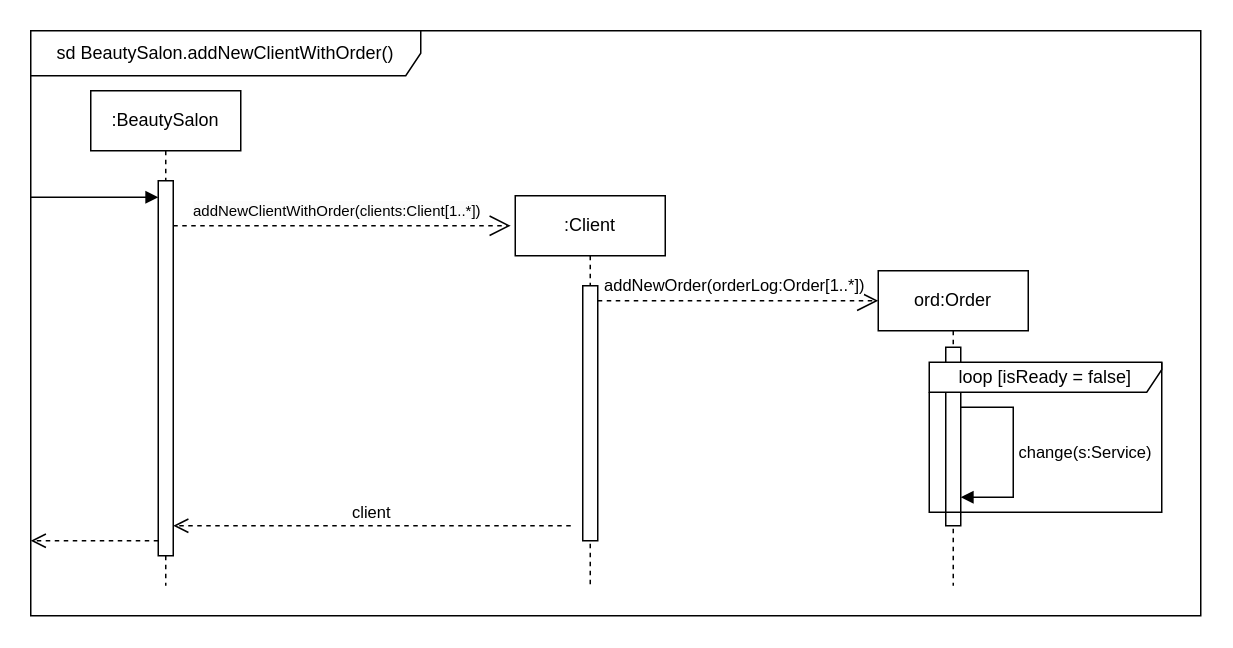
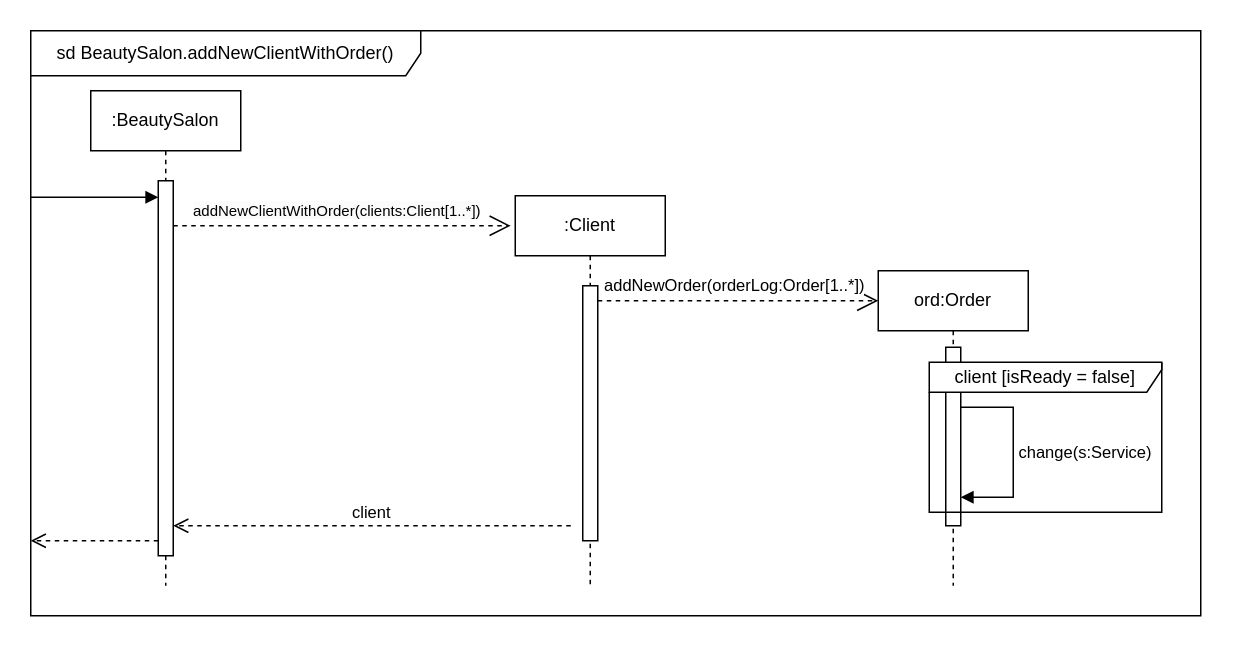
(1046, 377) -> (1046, 377)
